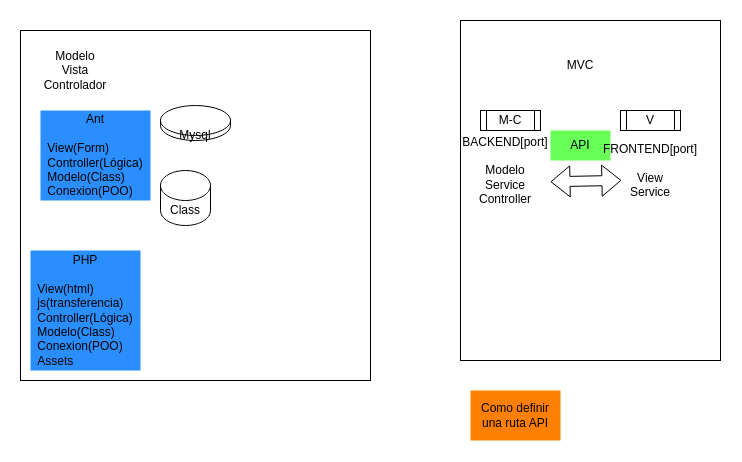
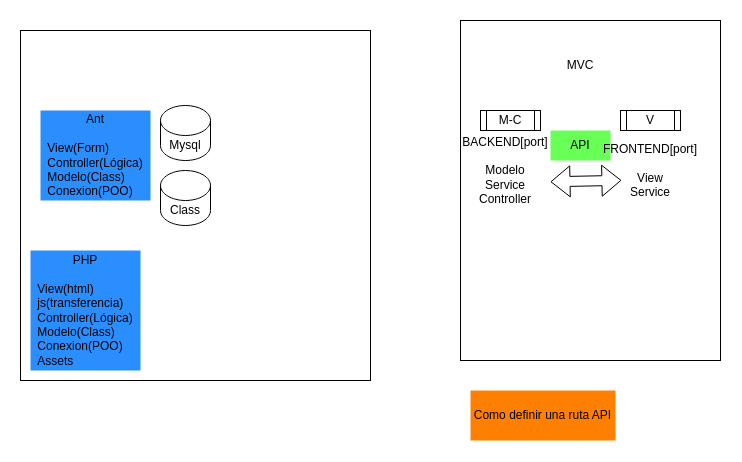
(76, 71) -> none
(196, 123) -> (186, 133)
(516, 416) -> (543, 416)
